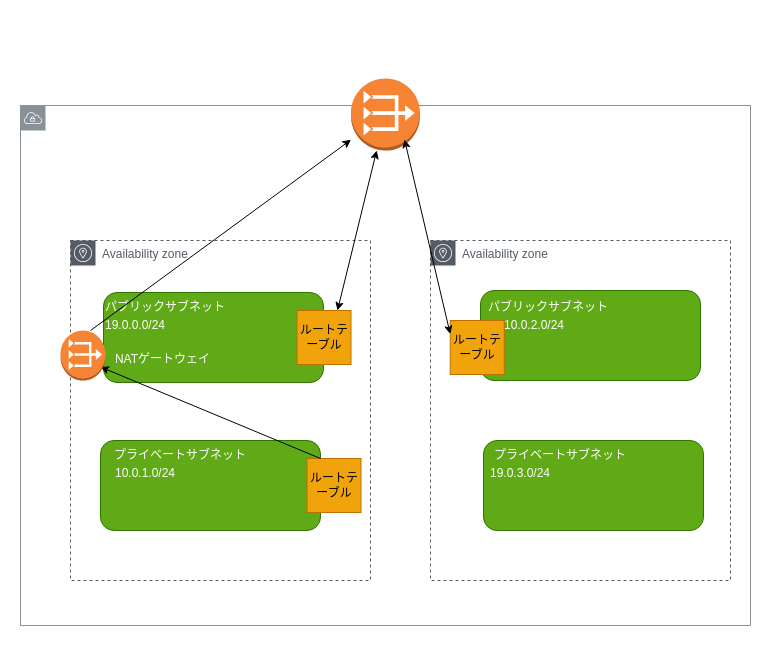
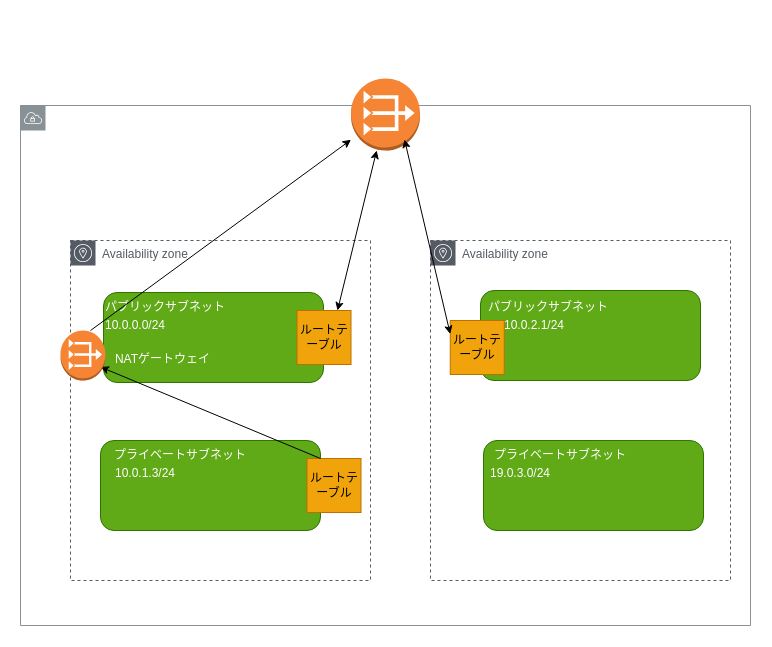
(136, 326) -> (136, 326)
(535, 326) -> (535, 326)
(146, 474) -> (146, 474)
